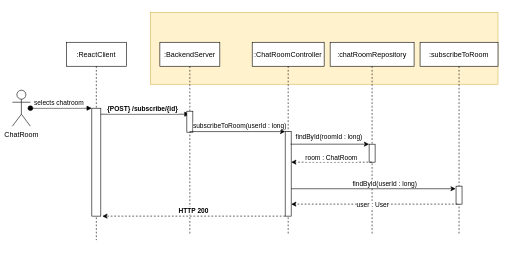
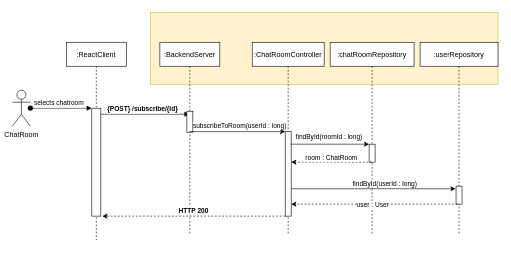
(459, 55) -> (459, 55)
